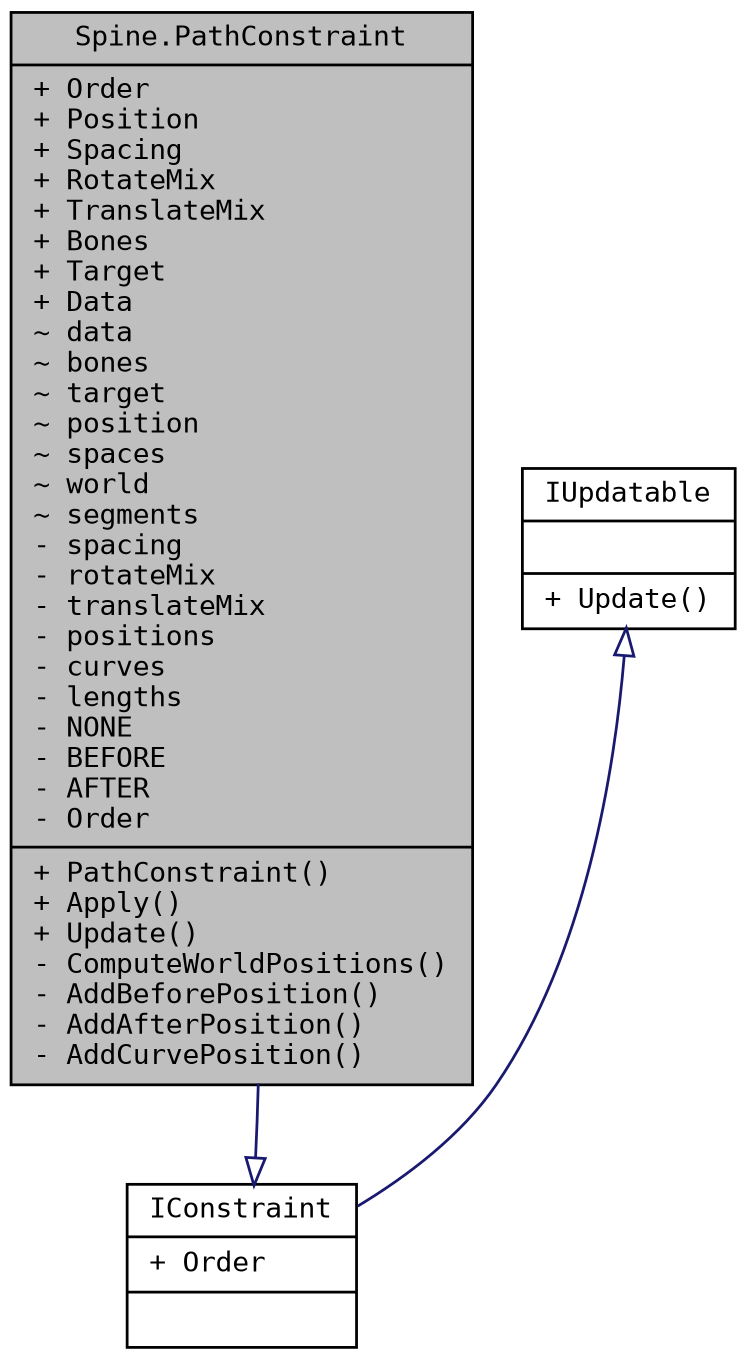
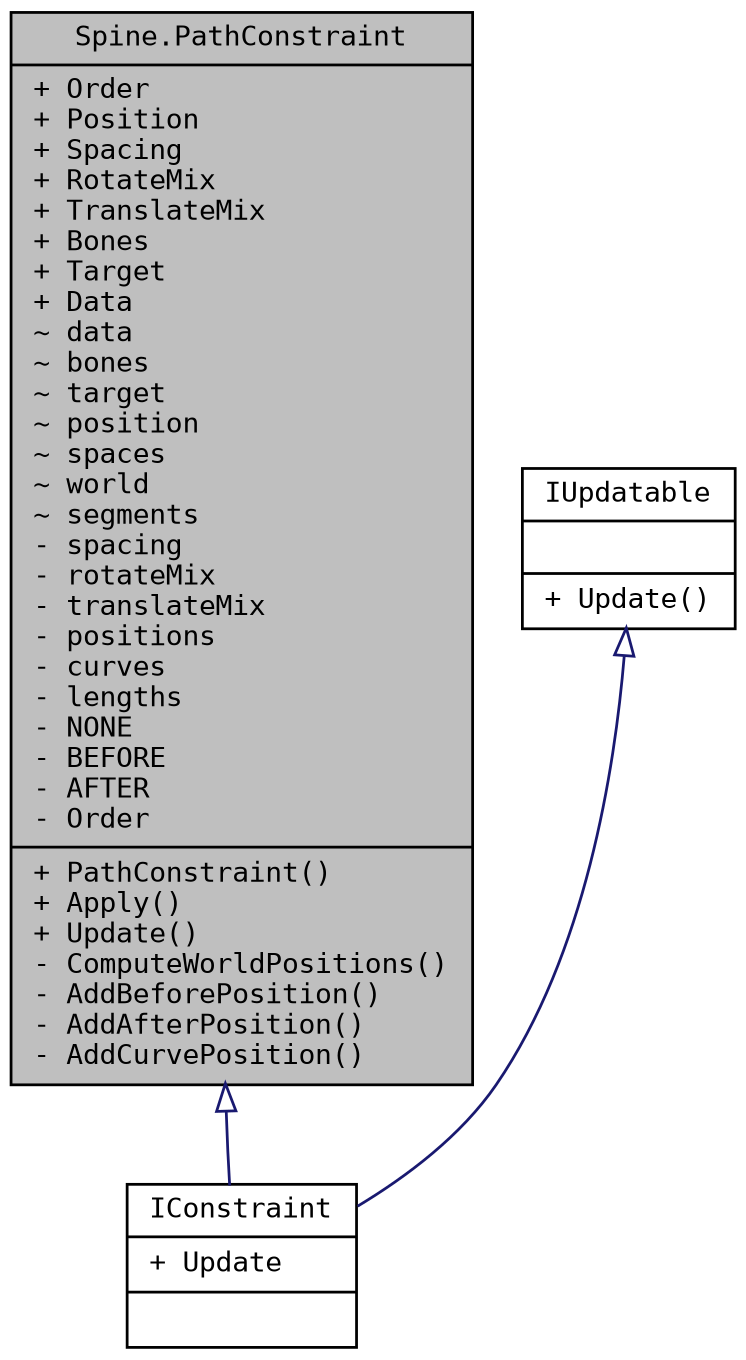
(257, 1121) -> (228, 1149)
(209, 1263) -> (217, 1263)
